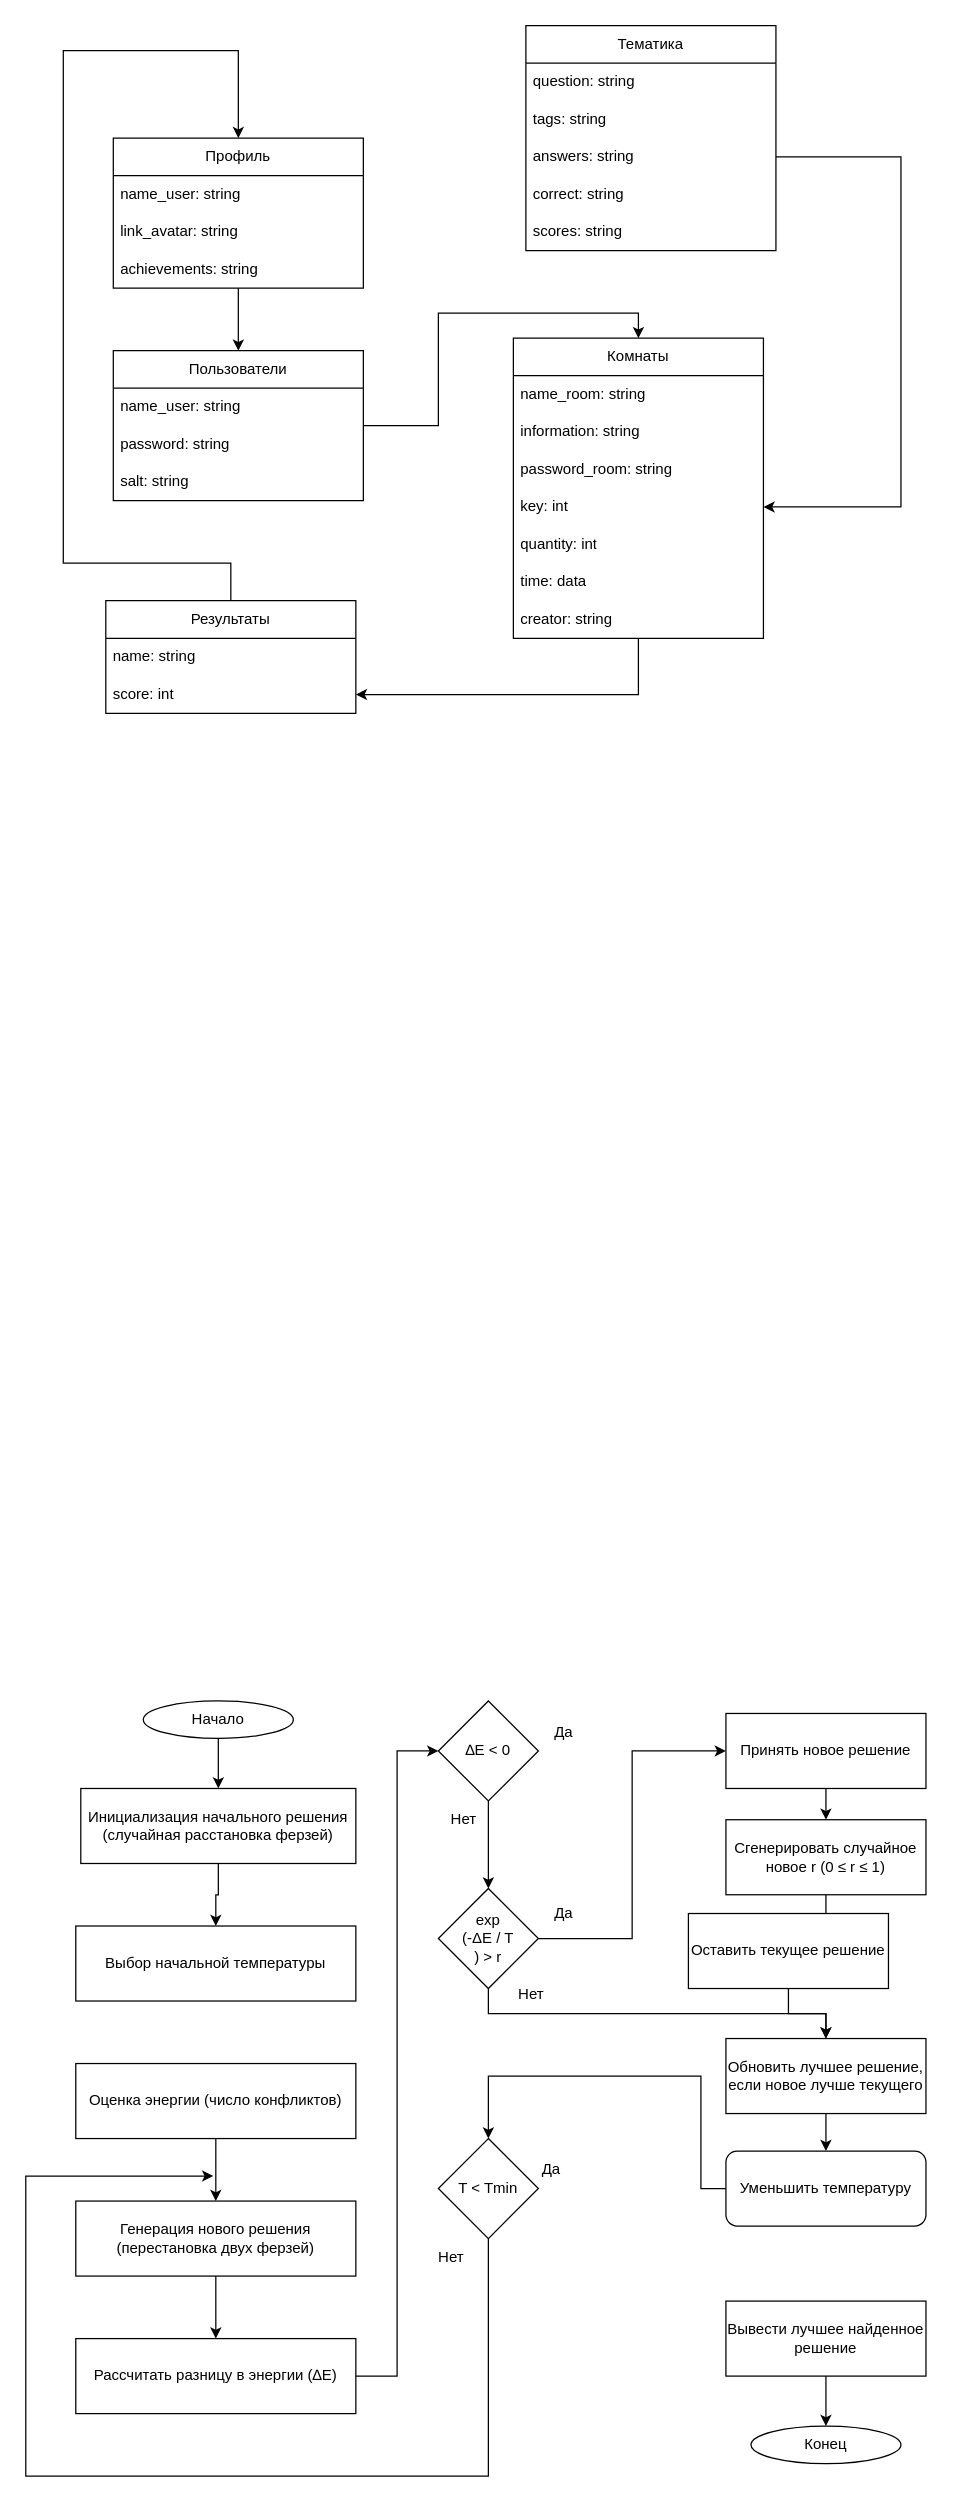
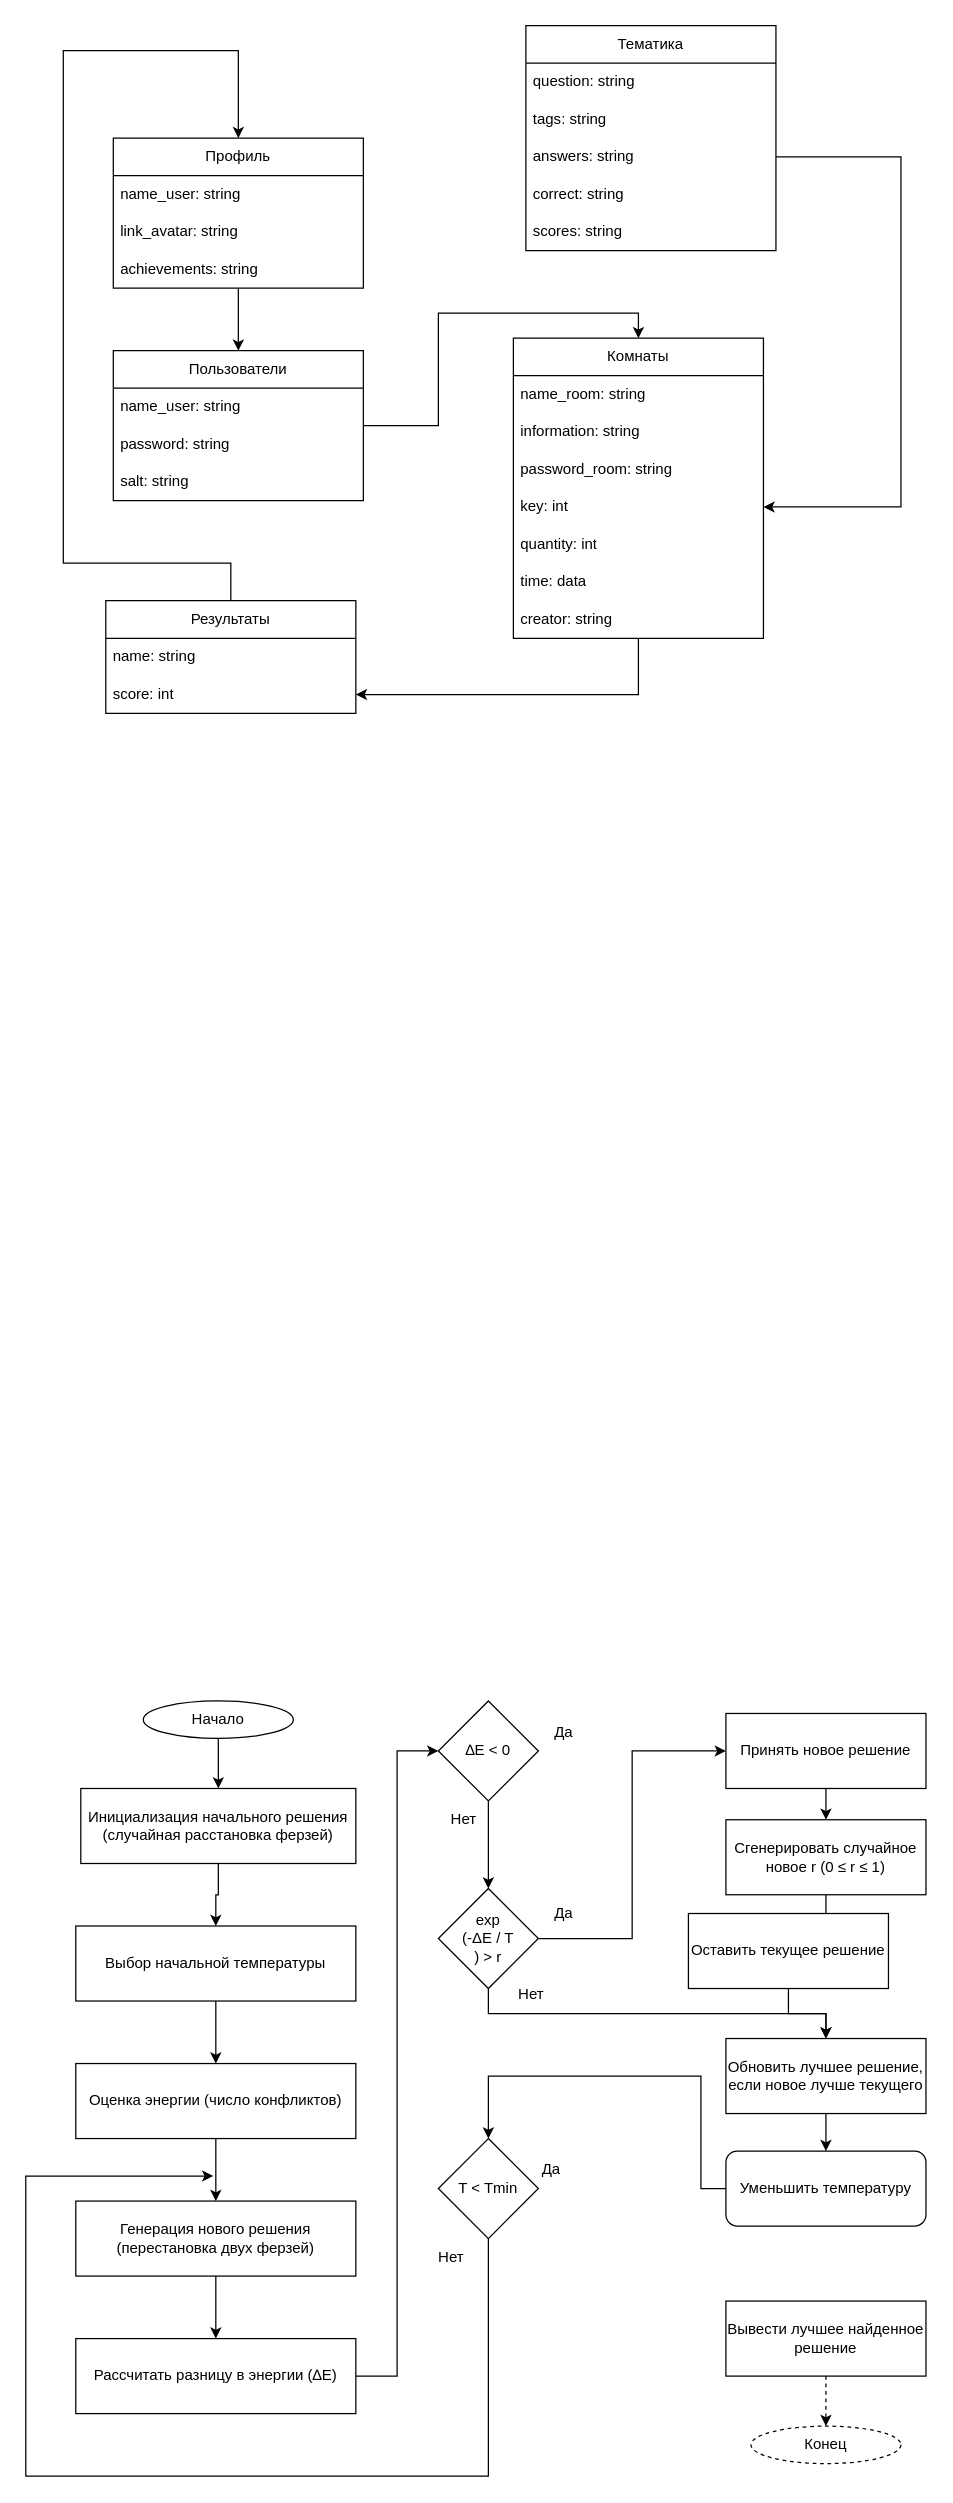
none -> (216, 2028)
(826, 2396) -> (826, 2396)
(826, 2444) -> (826, 2444)
